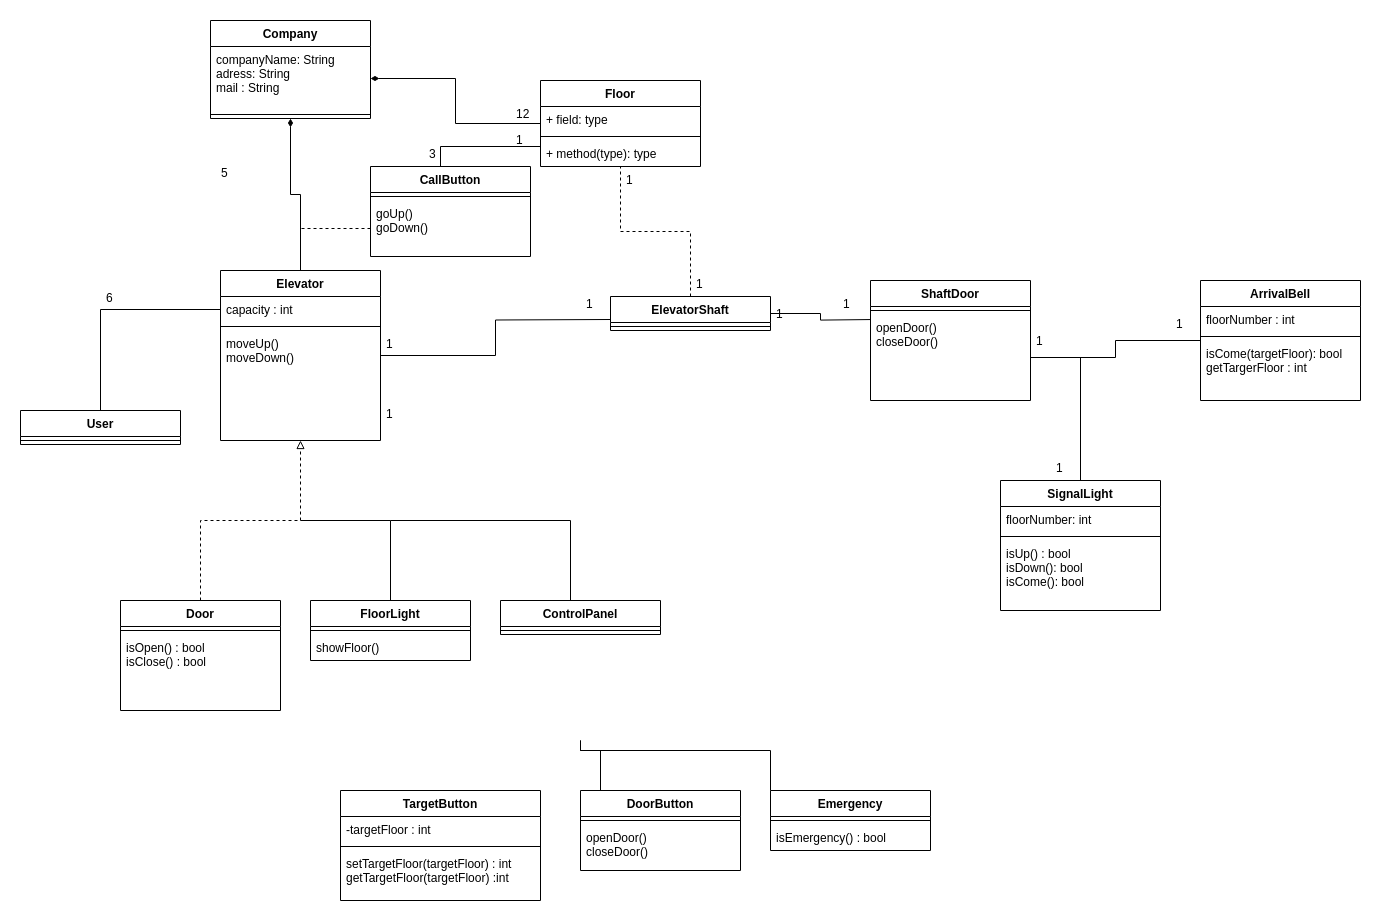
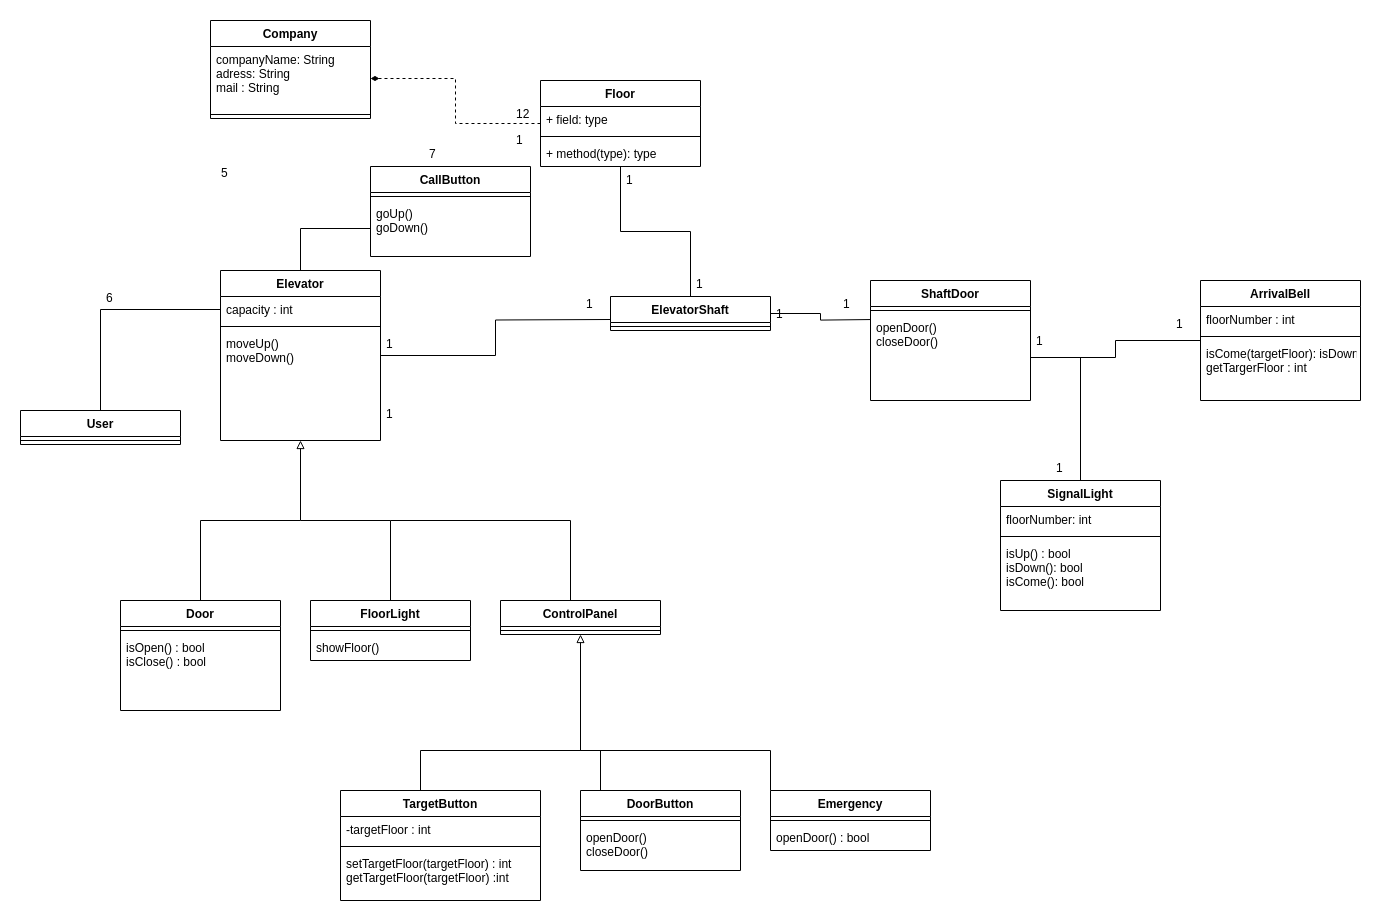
(456, 105) -> (456, 105)
(480, 147) -> none
(432, 154) -> (432, 154)
(291, 181) -> none
(336, 229) -> (336, 229)
(656, 232) -> (656, 232)
(1282, 354) -> (1289, 354)
(247, 521) -> (247, 521)
none -> (480, 751)
(835, 838) -> (827, 838)
